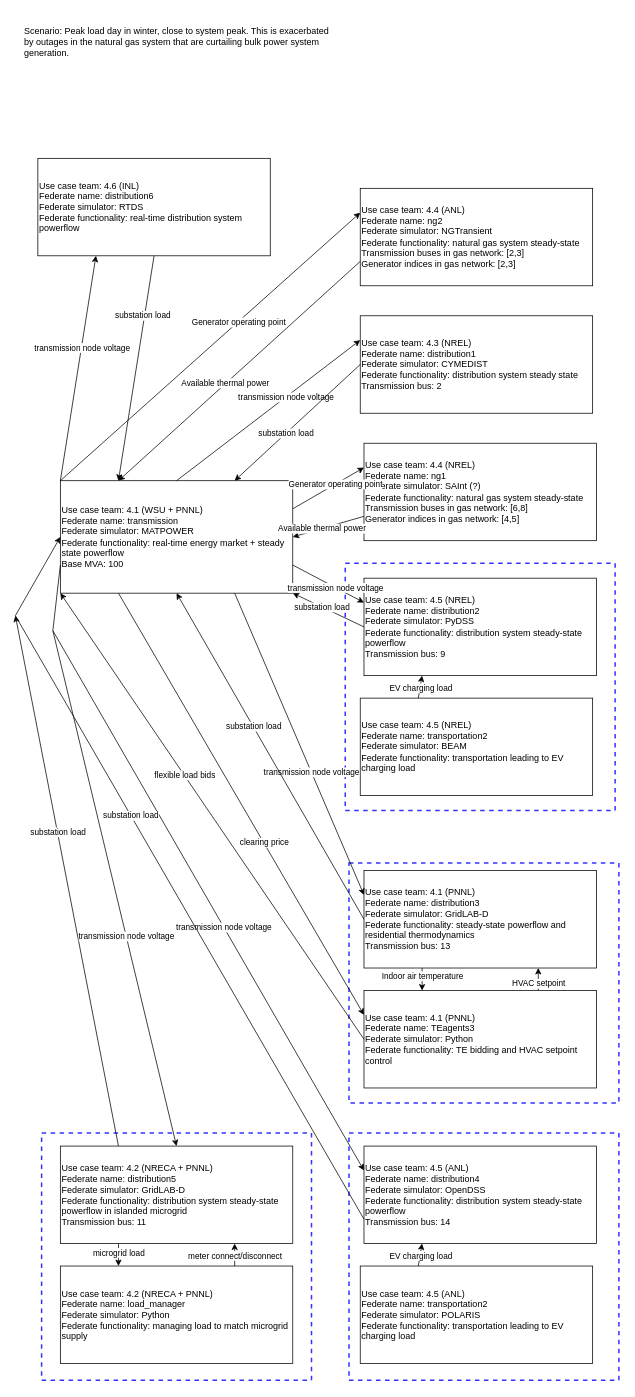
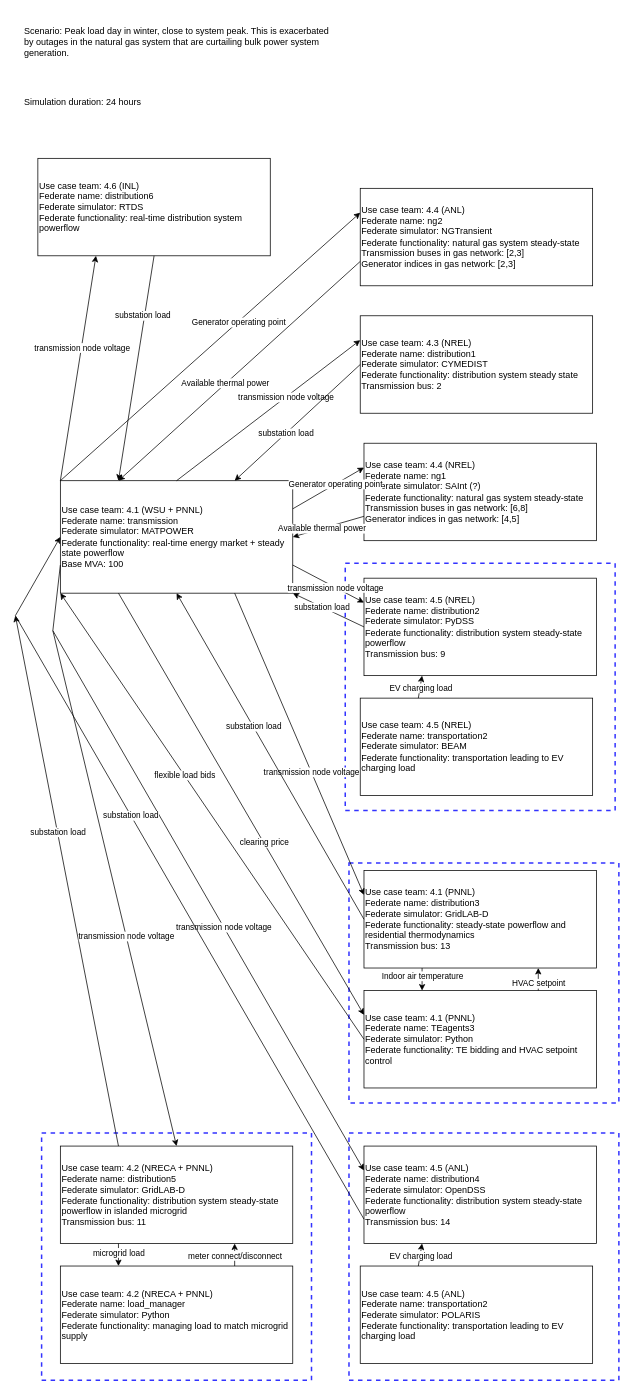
none -> (177, 102)
